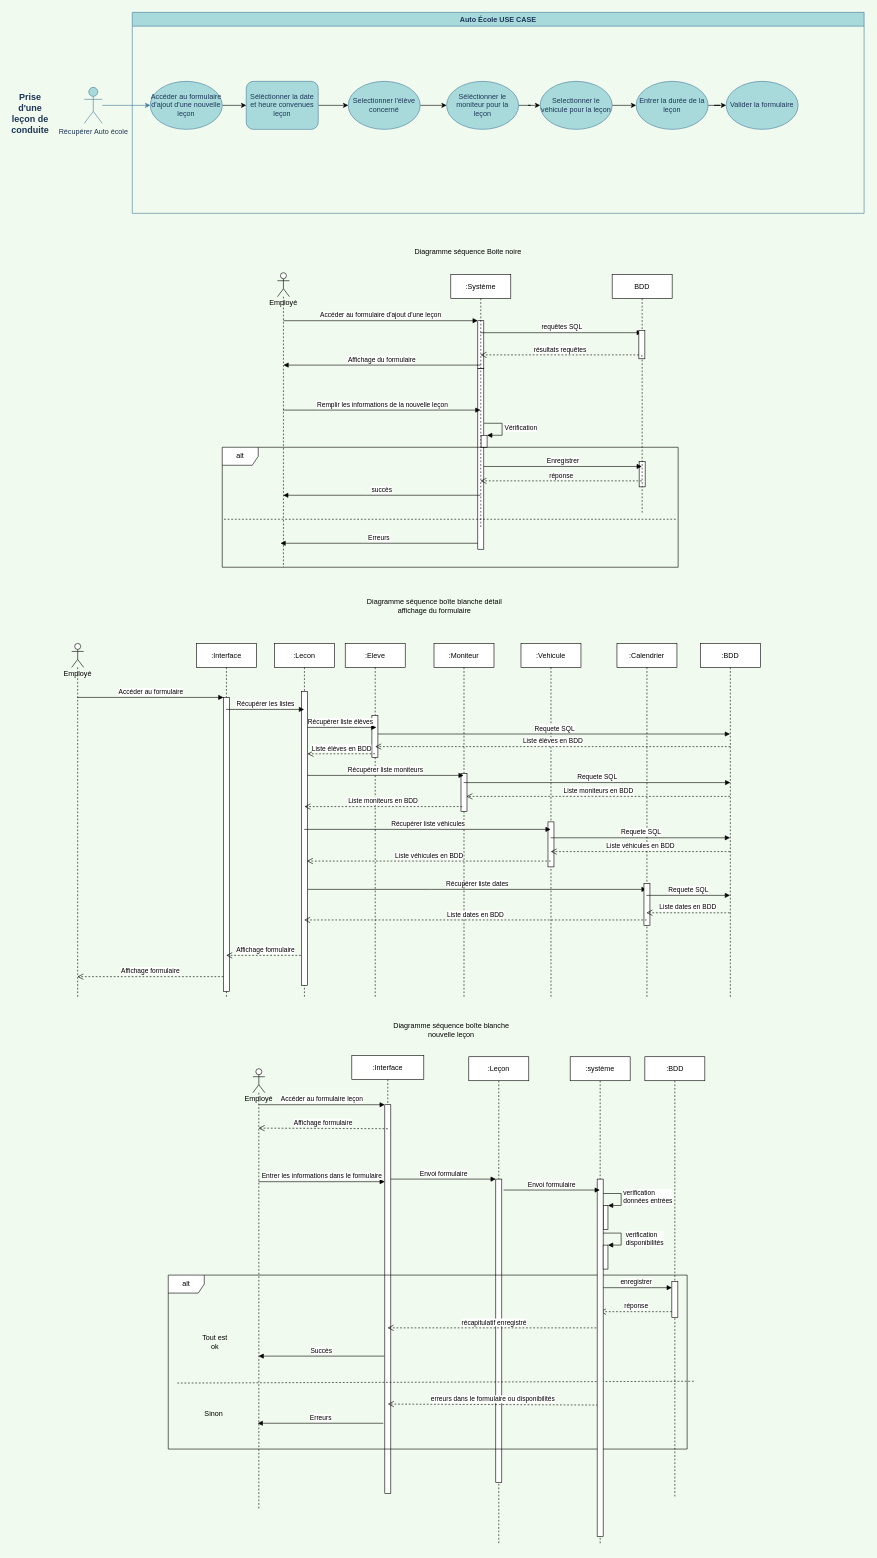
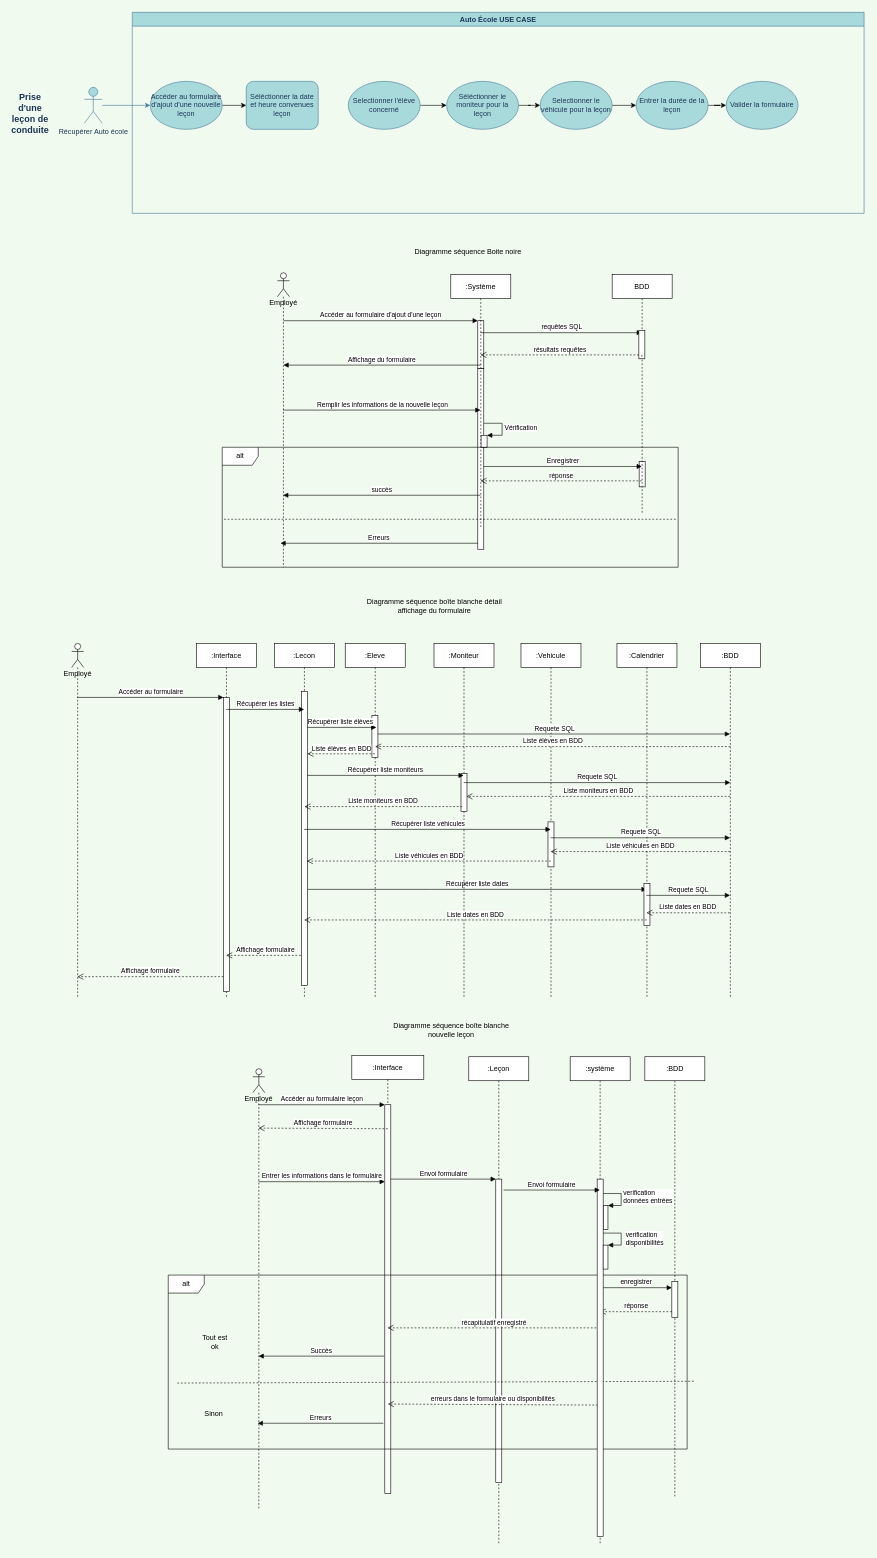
(331, 105) -> none
